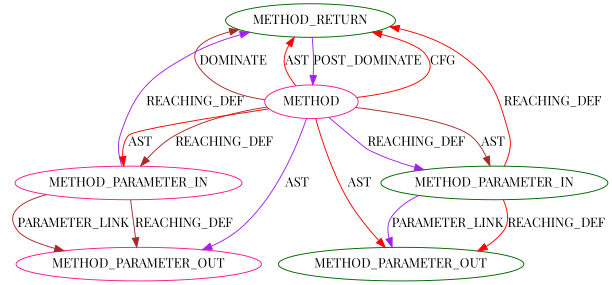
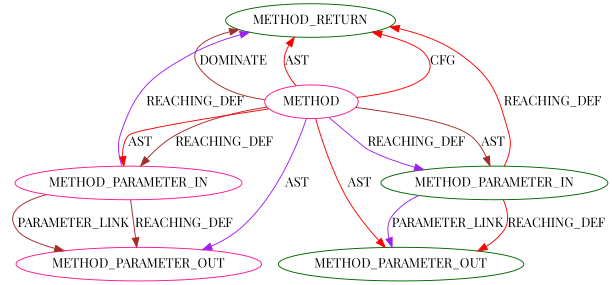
(313, 56) -> none
